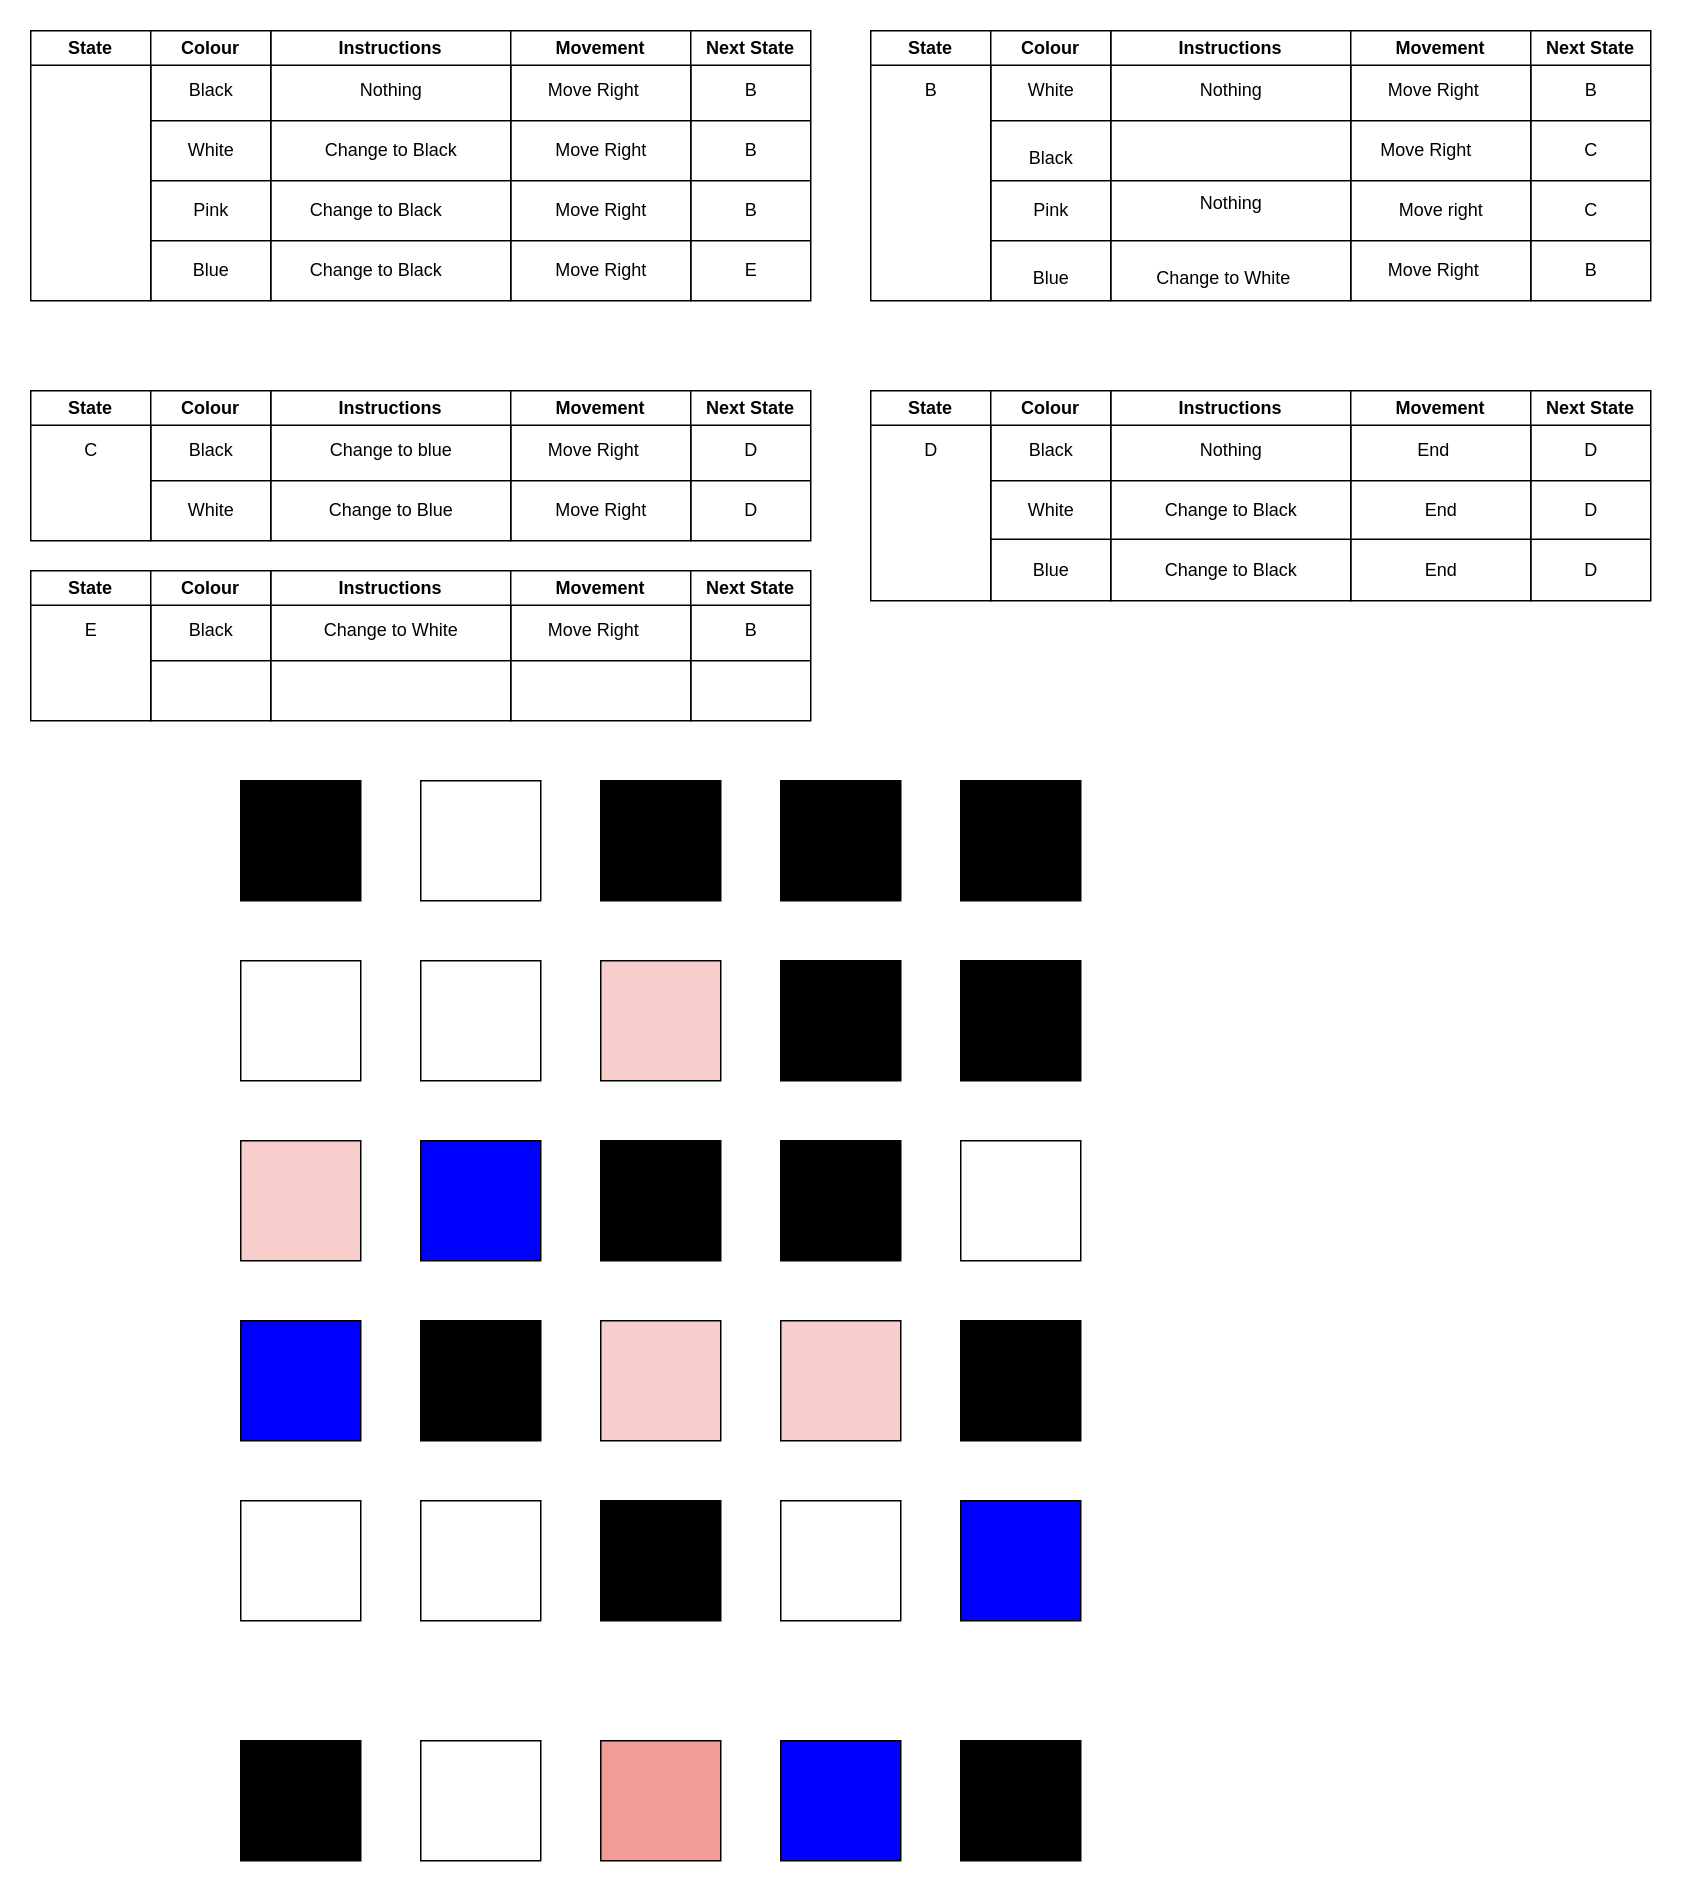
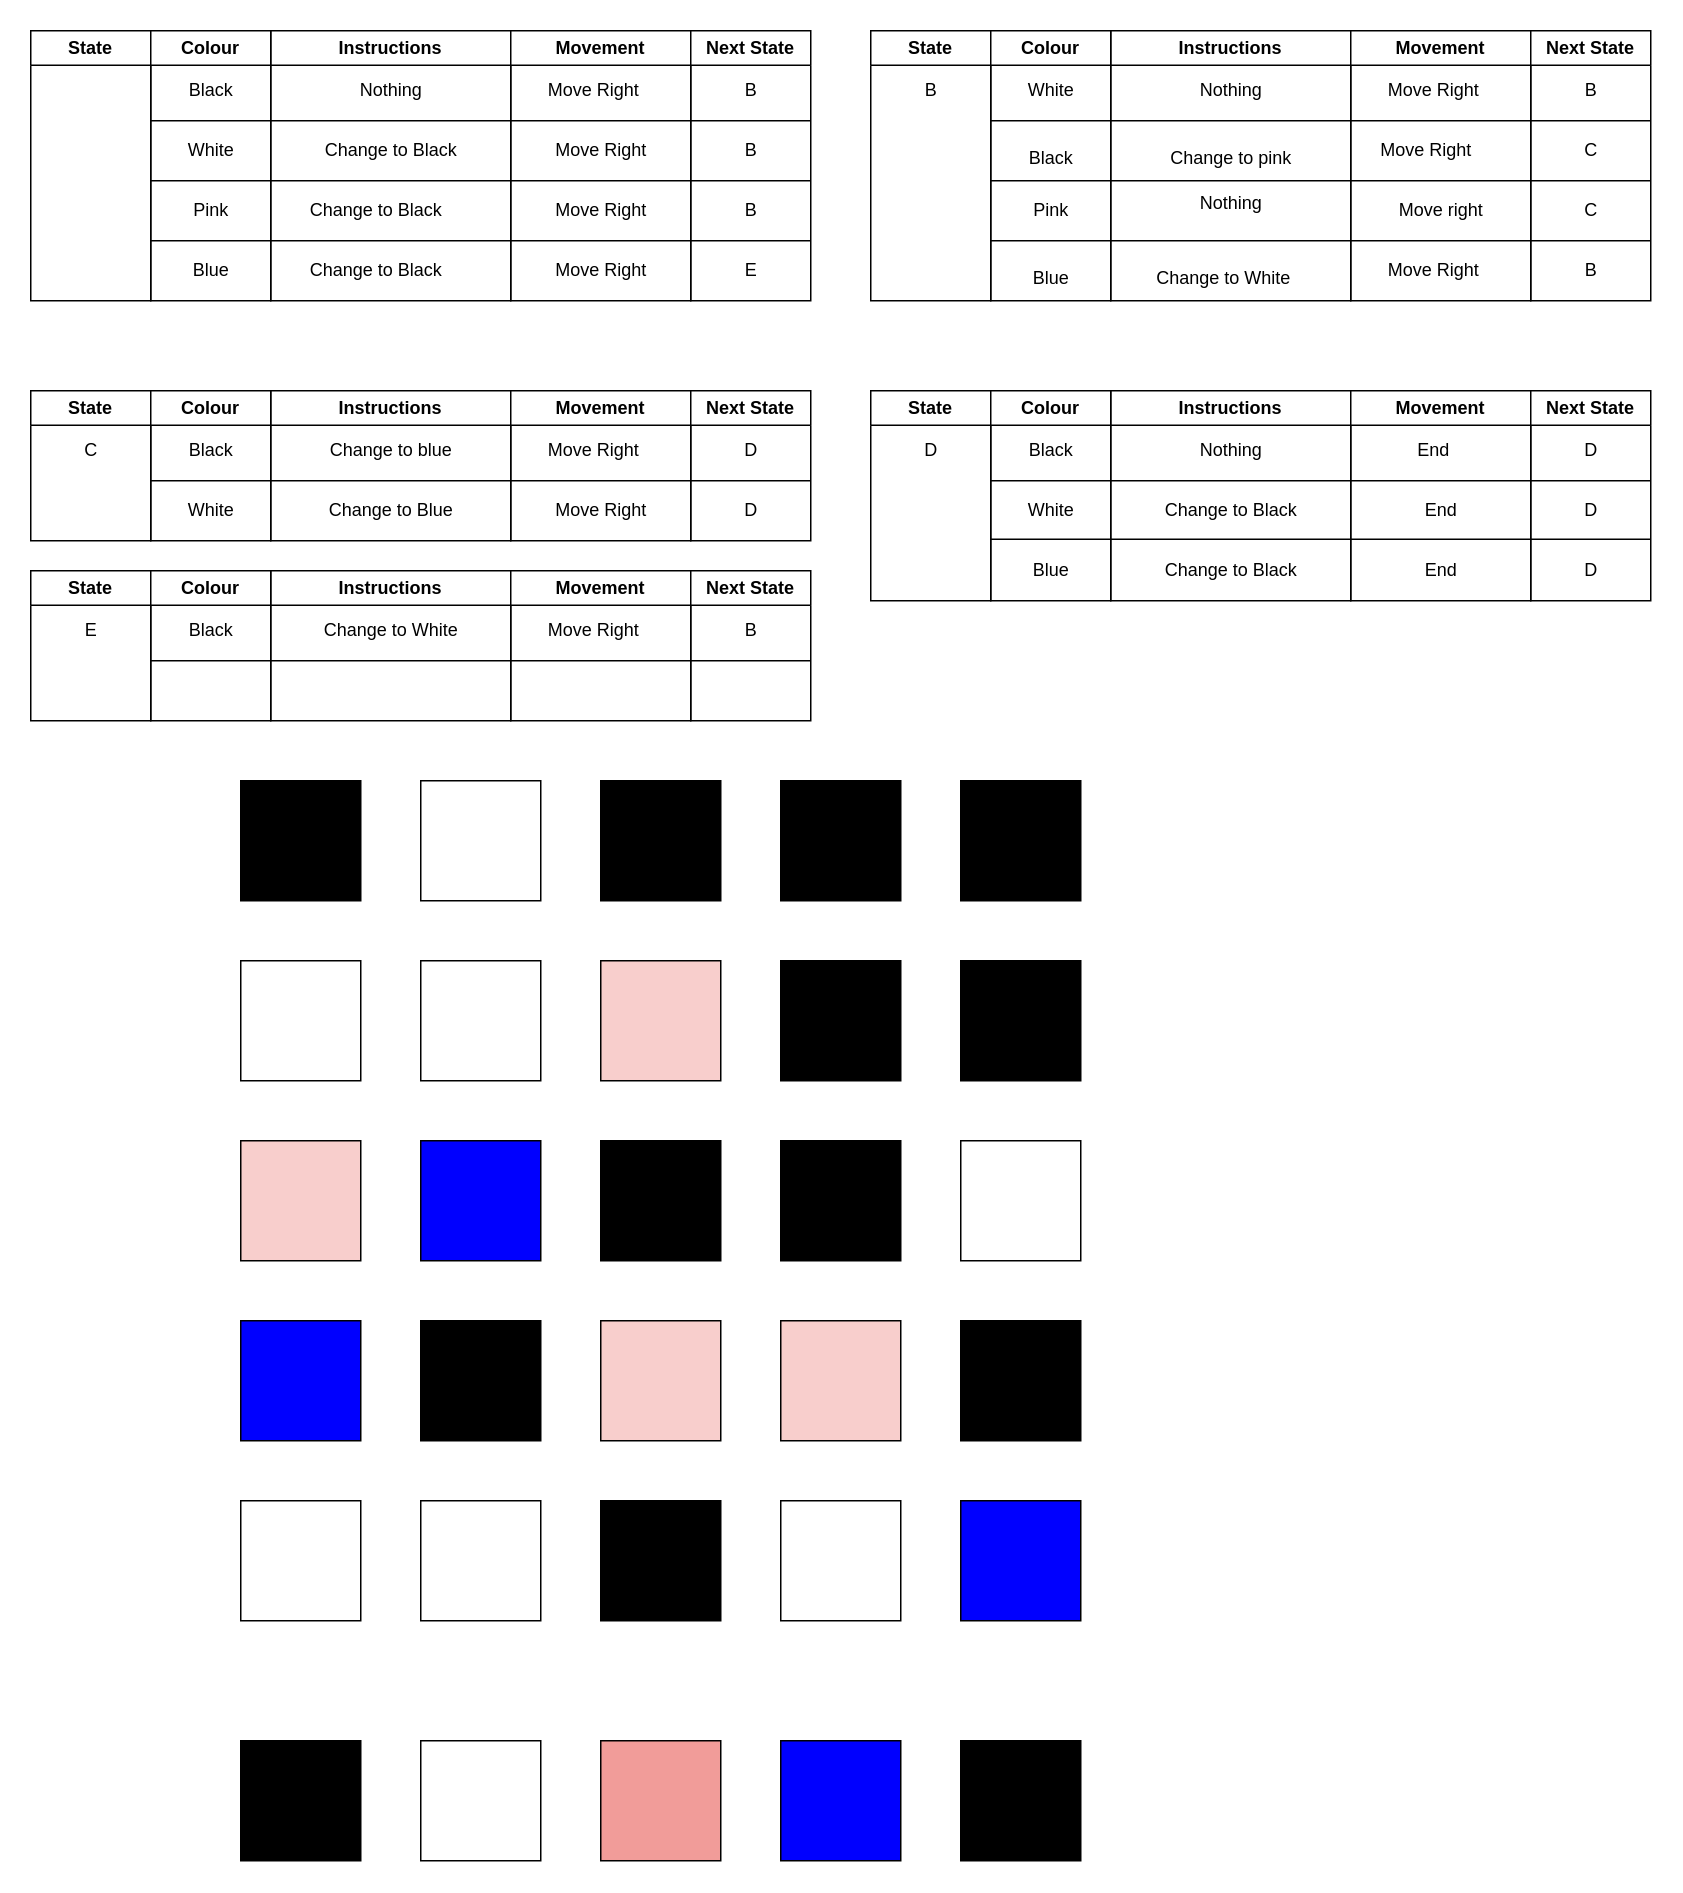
none -> (1231, 158)
